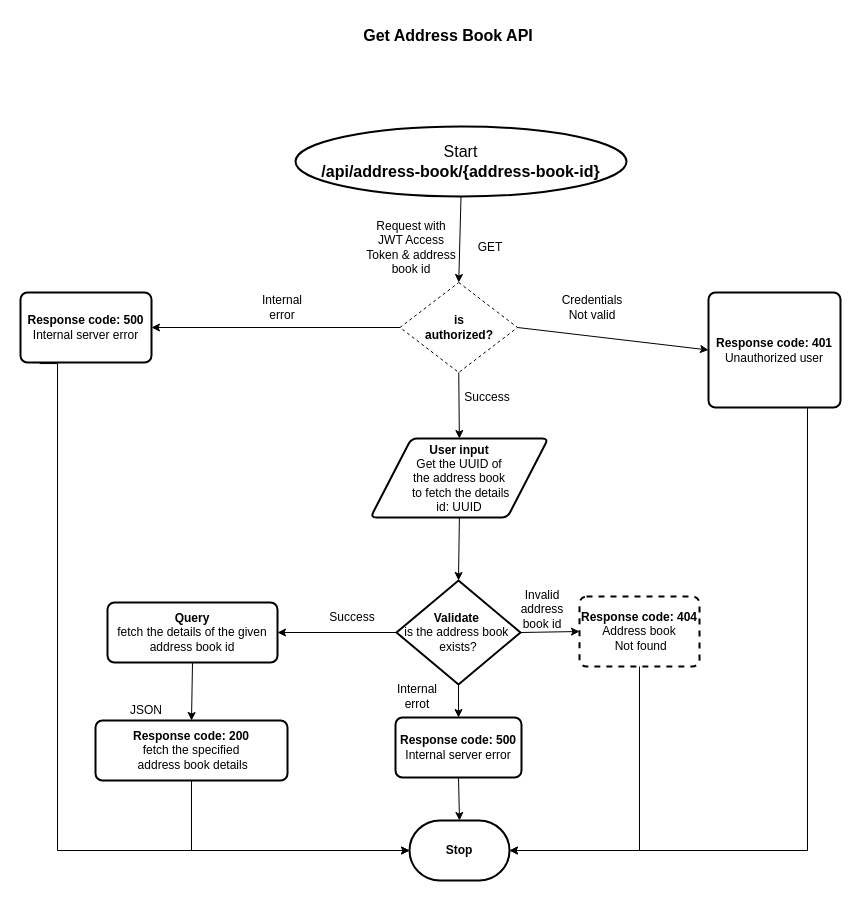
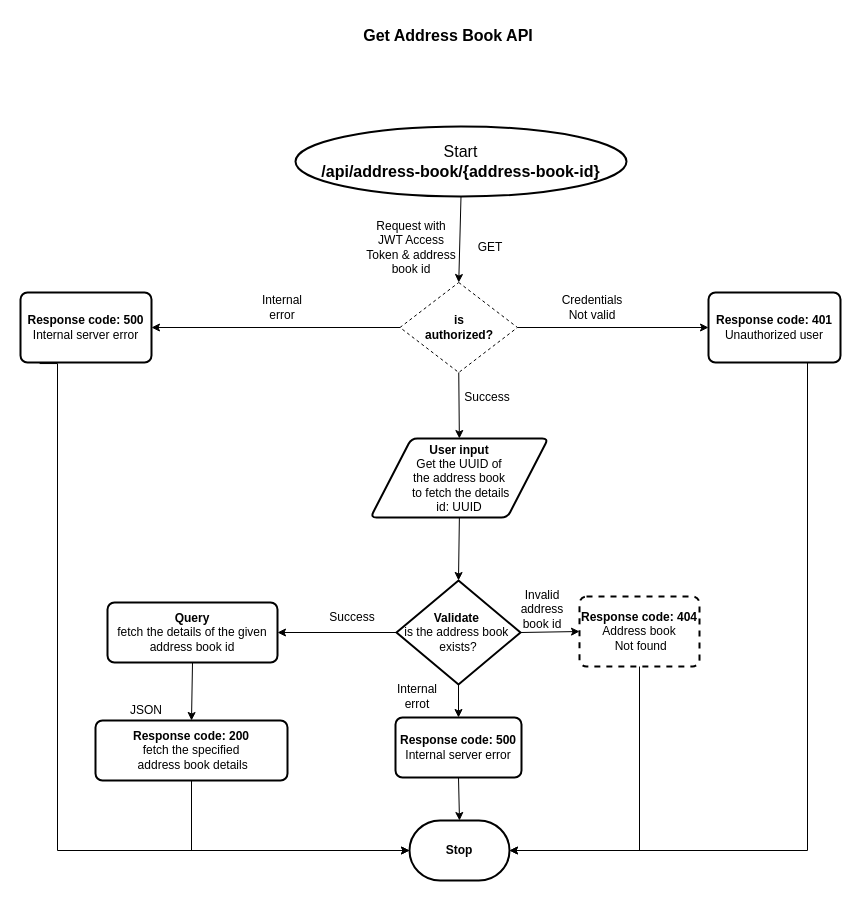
(775, 350) -> (775, 328)
